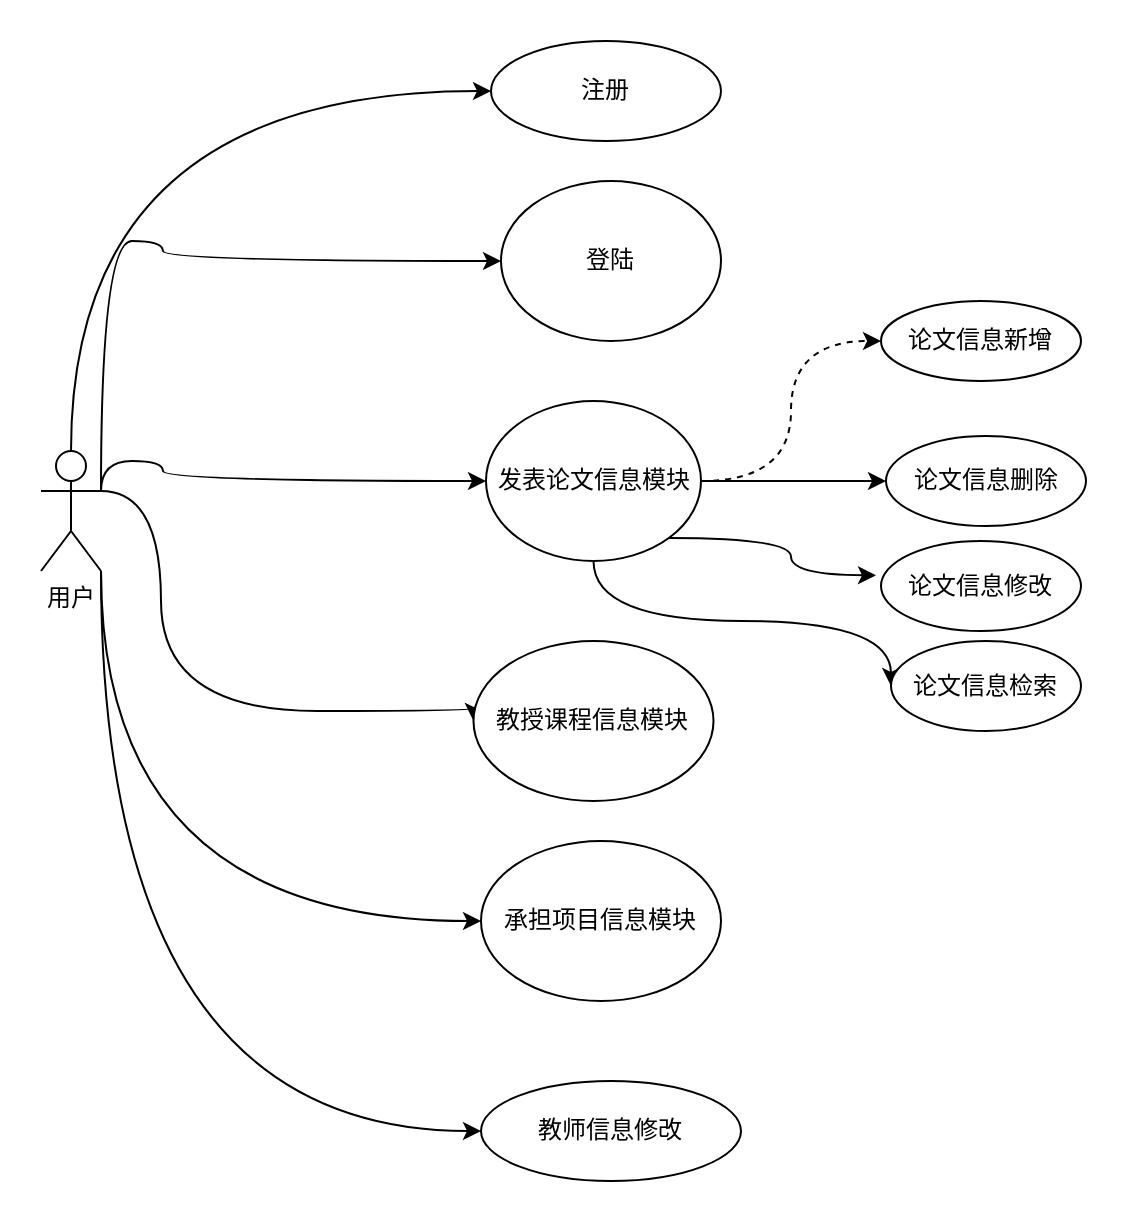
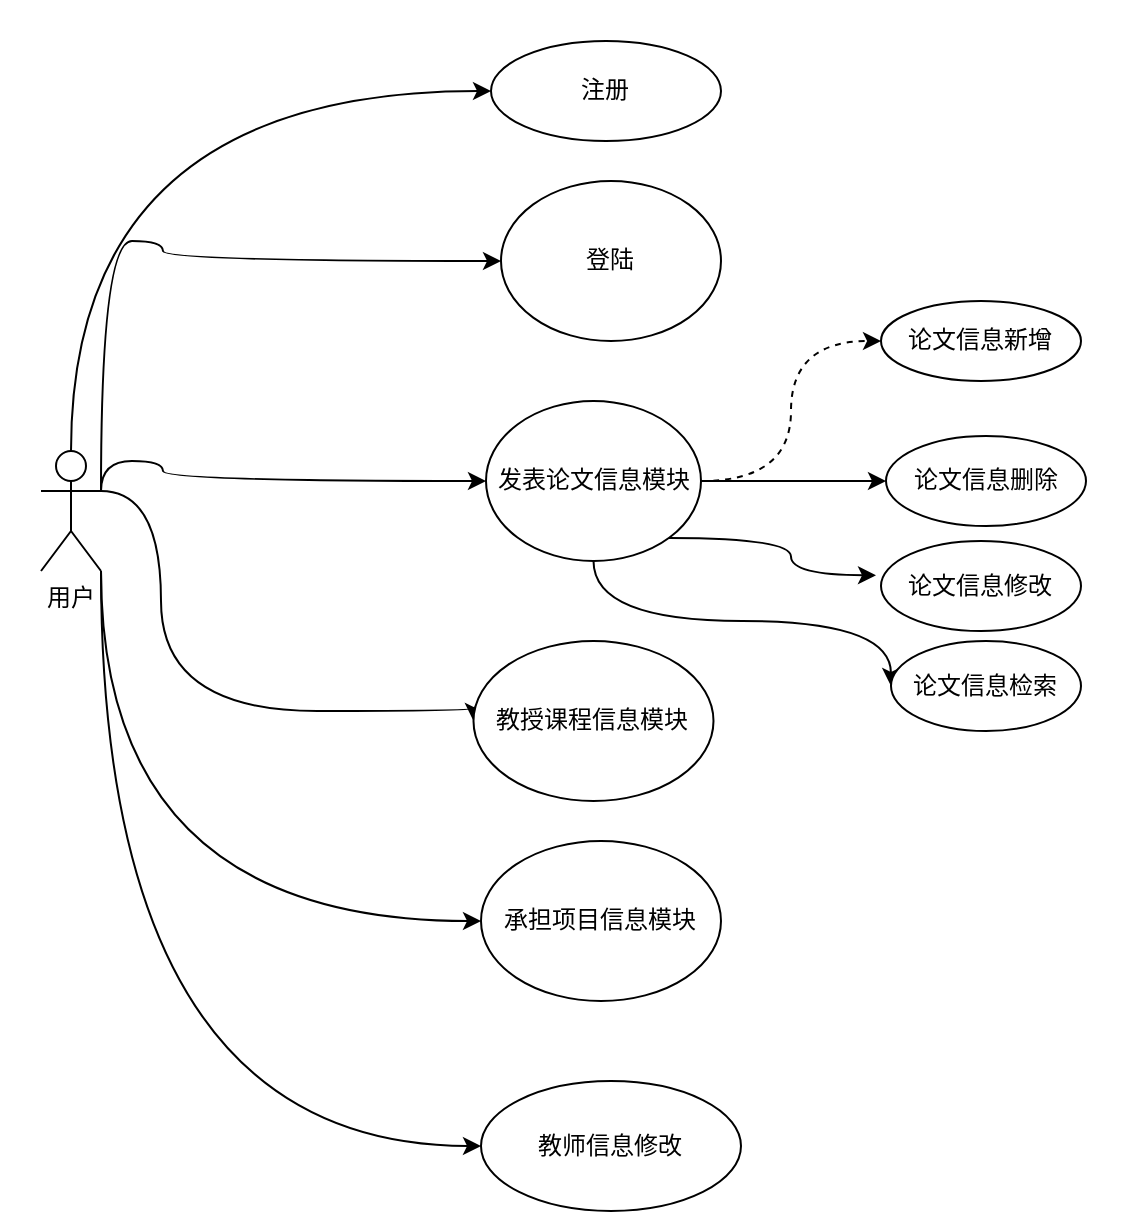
(611, 1131) -> (611, 1146)
